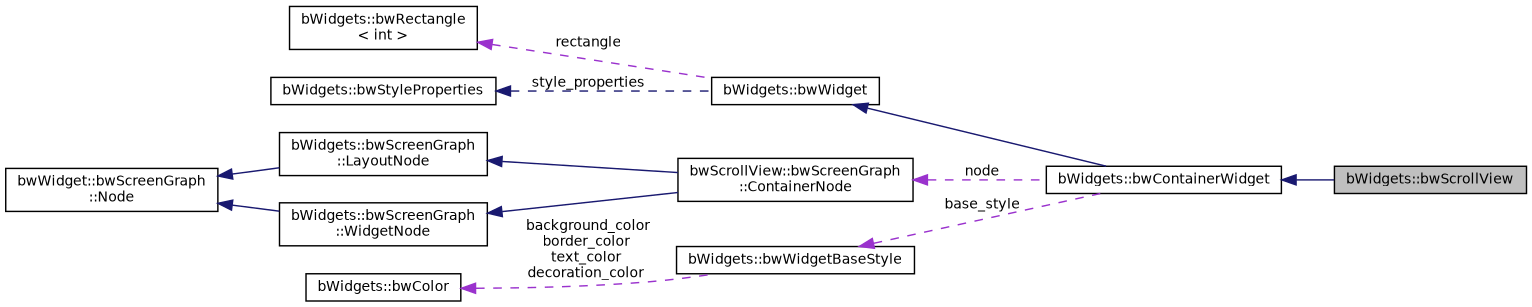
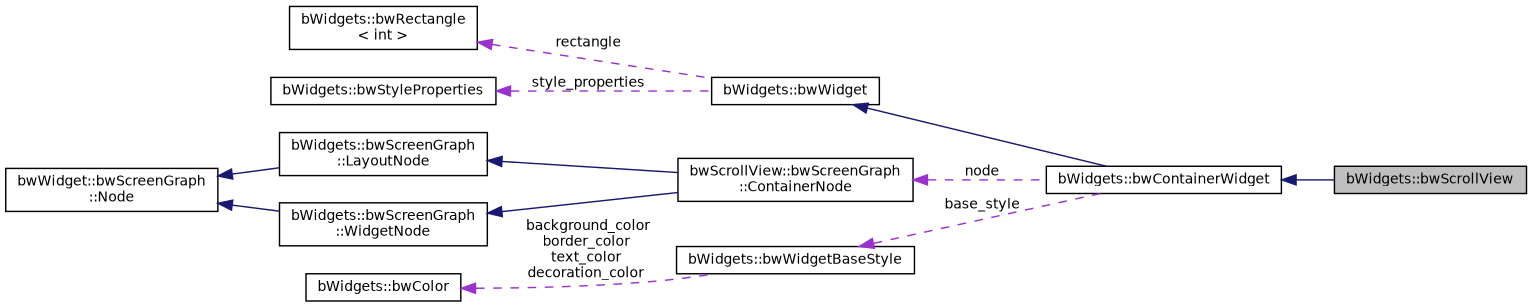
(611, 91) -> (611, 91)
